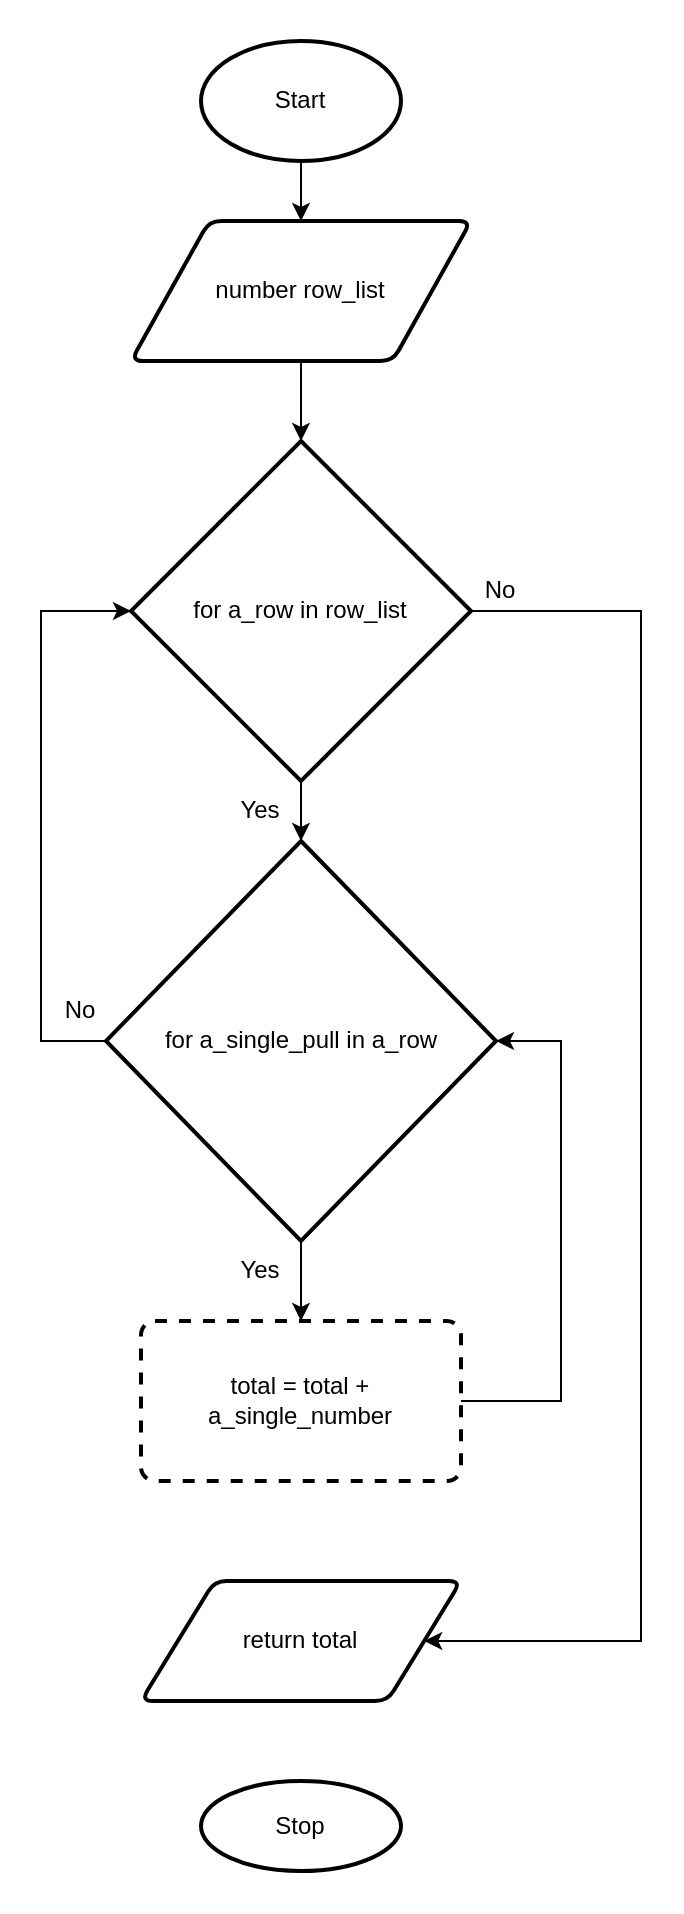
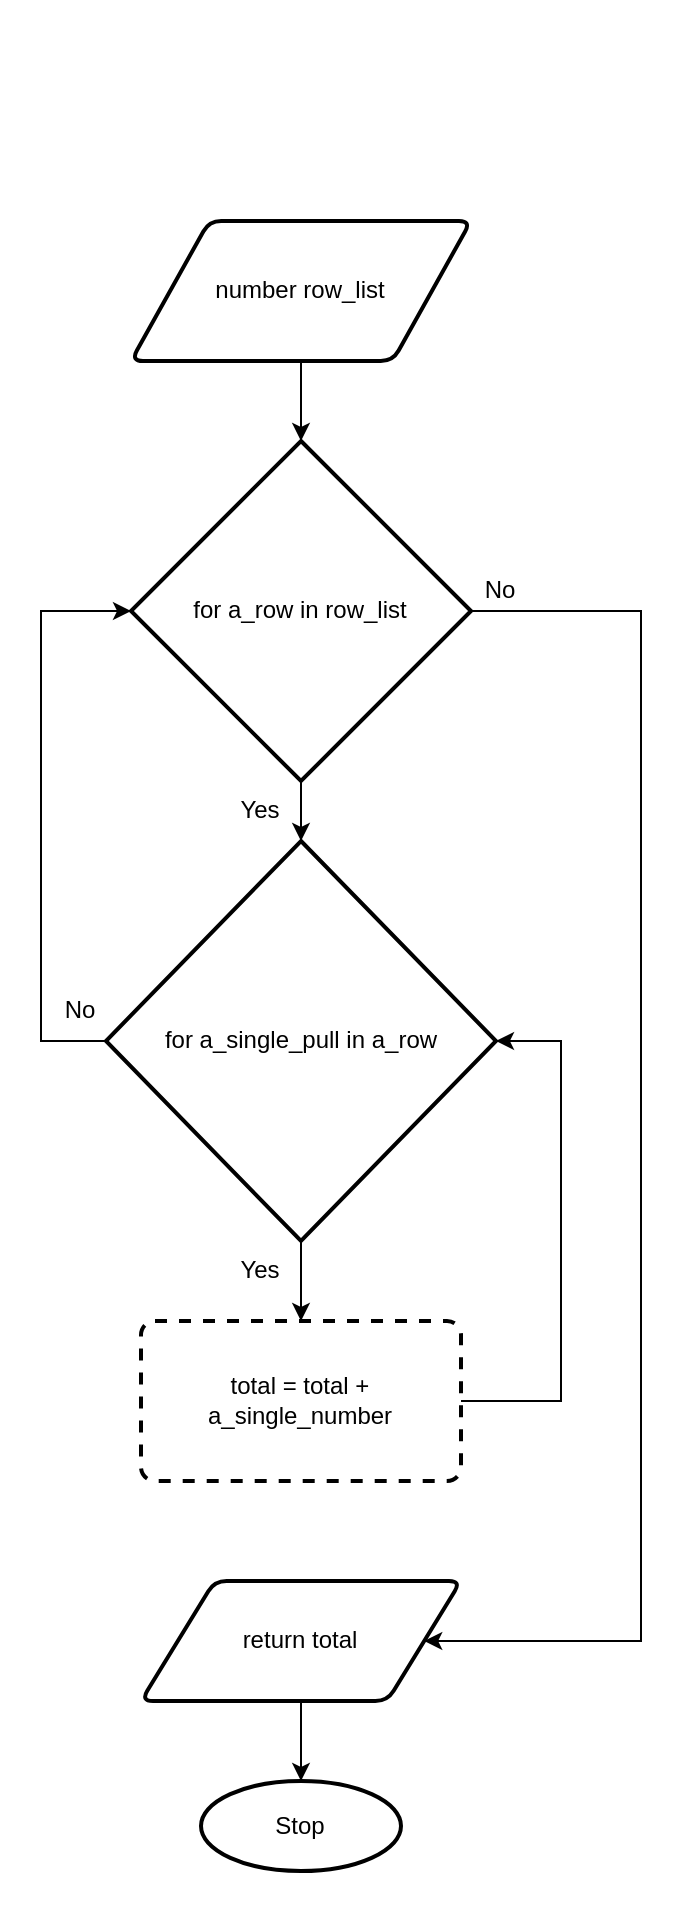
(301, 101) -> none
(301, 184) -> none
none -> (301, 1734)
